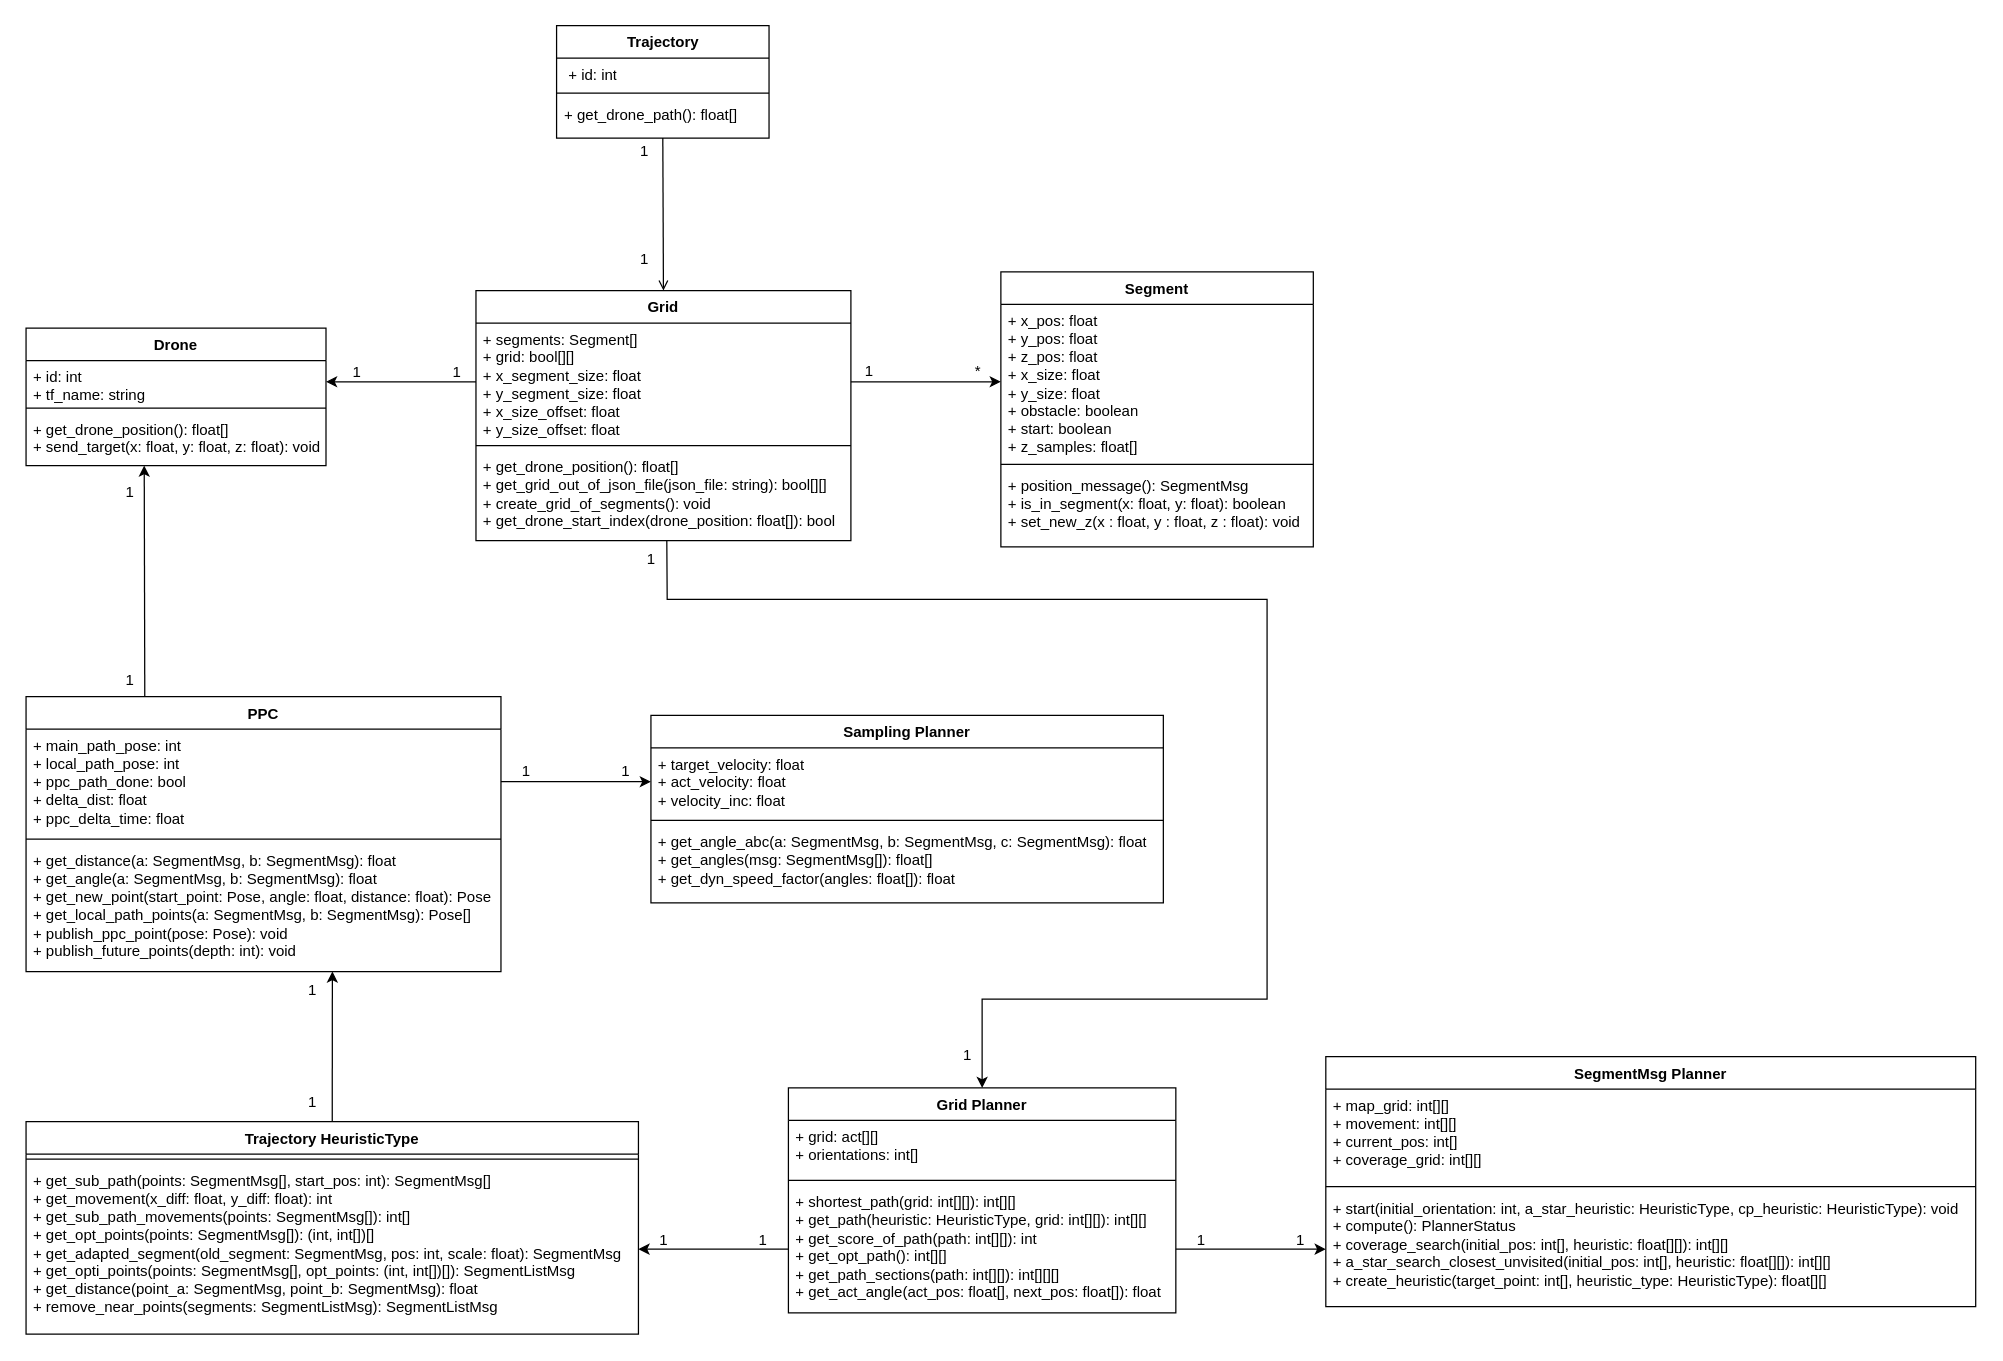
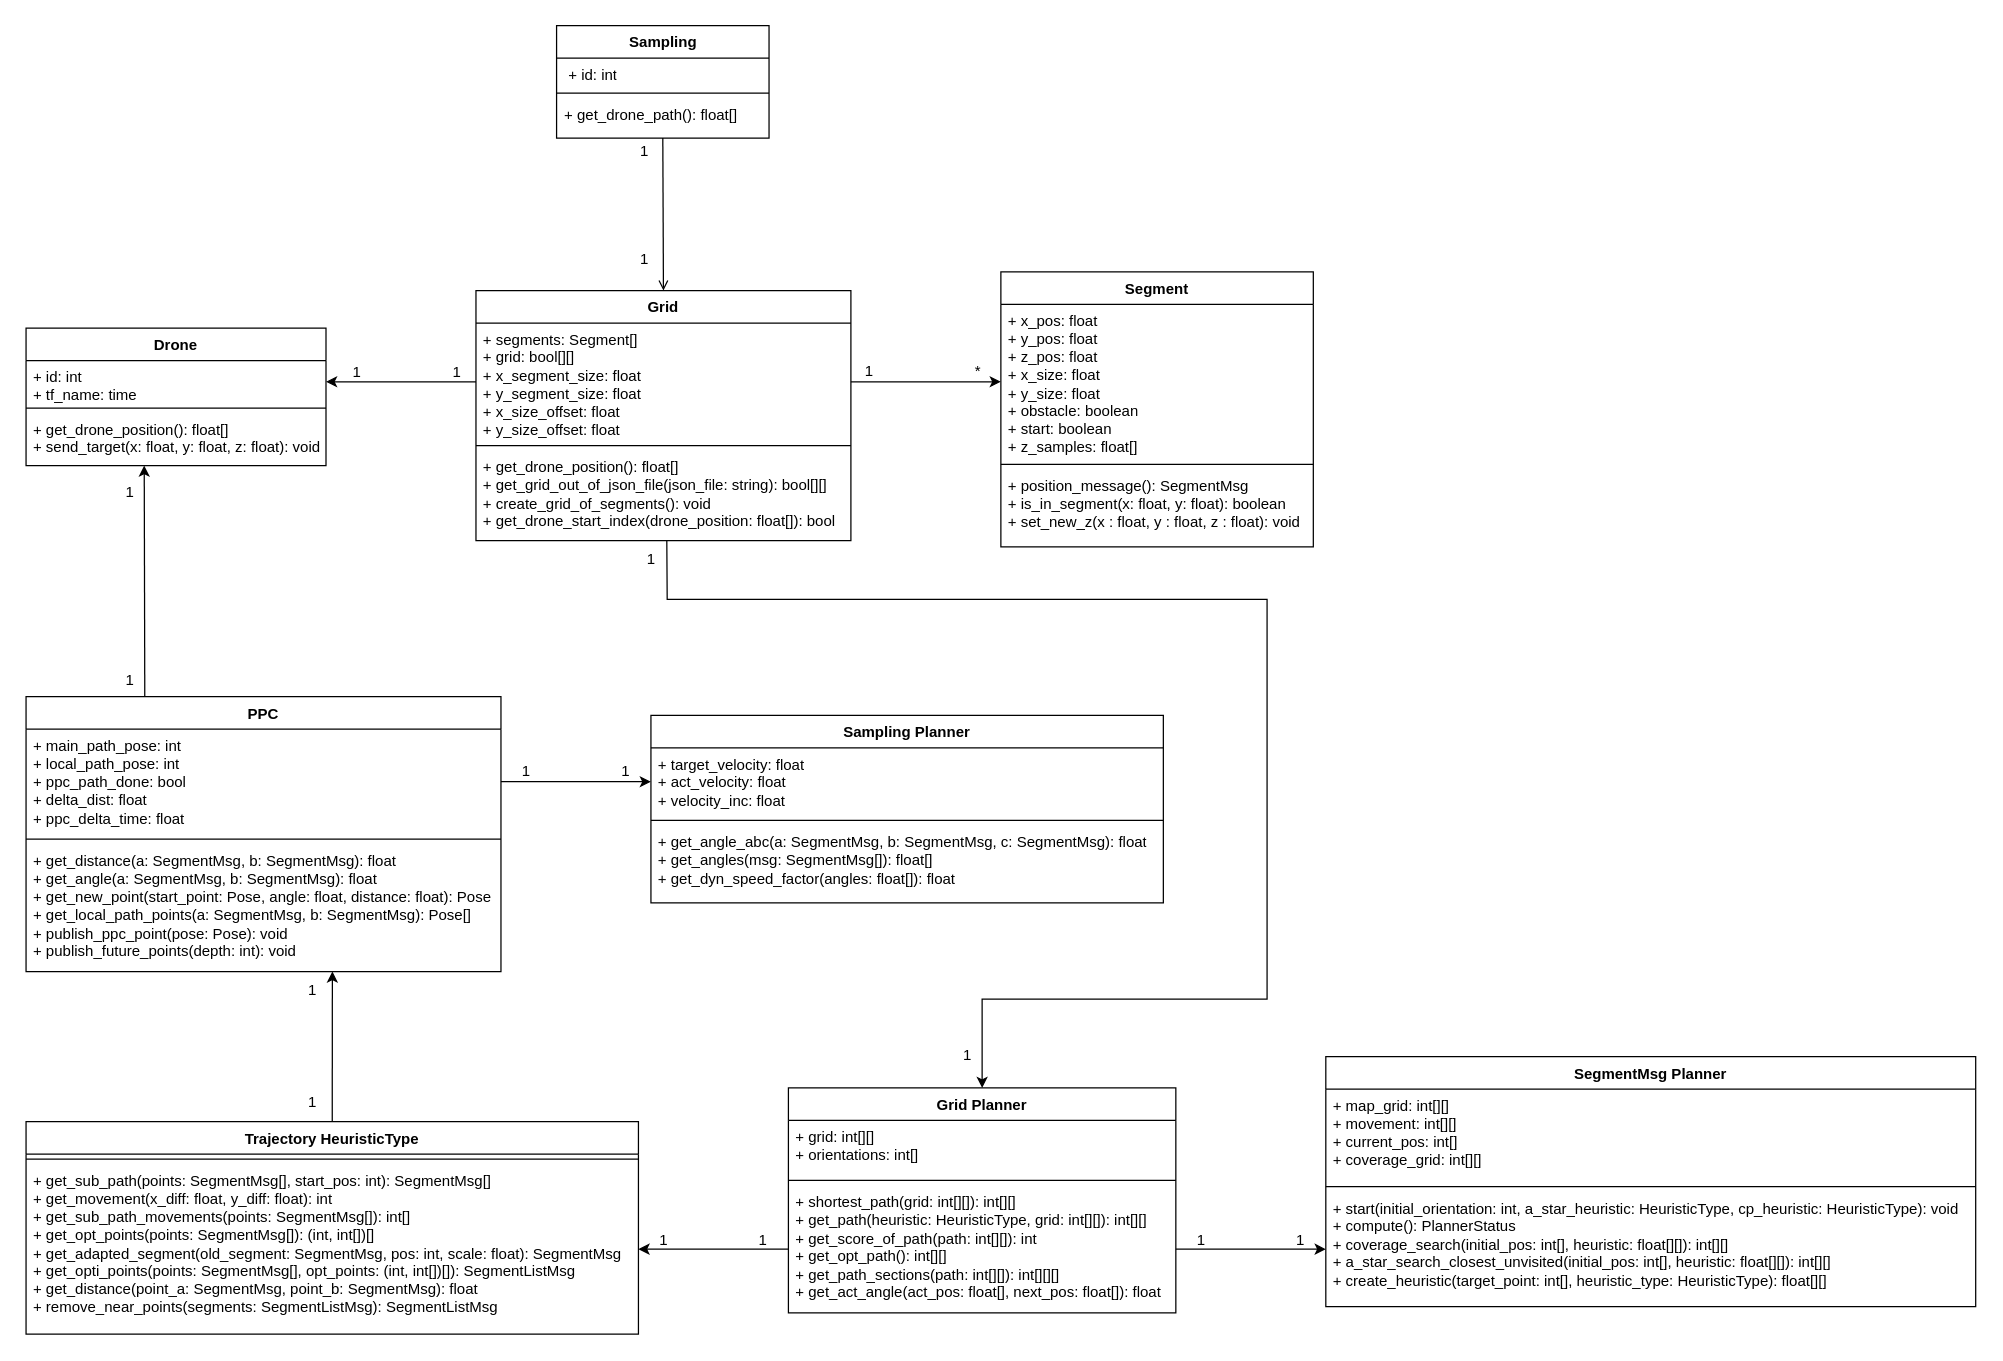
(663, 43) -> (663, 43)
(97, 387) -> (88, 387)
(872, 1147) -> (872, 1147)
